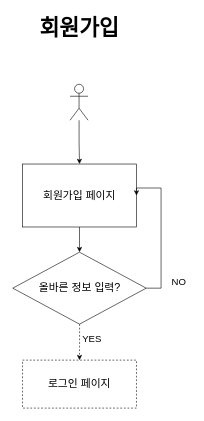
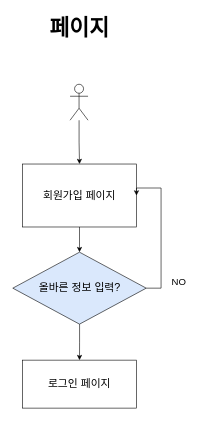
(80, 27) -> (80, 27)
(80, 288) -> (80, 288)
(92, 339) -> none
(80, 340) -> (80, 340)
(80, 384) -> (80, 384)
